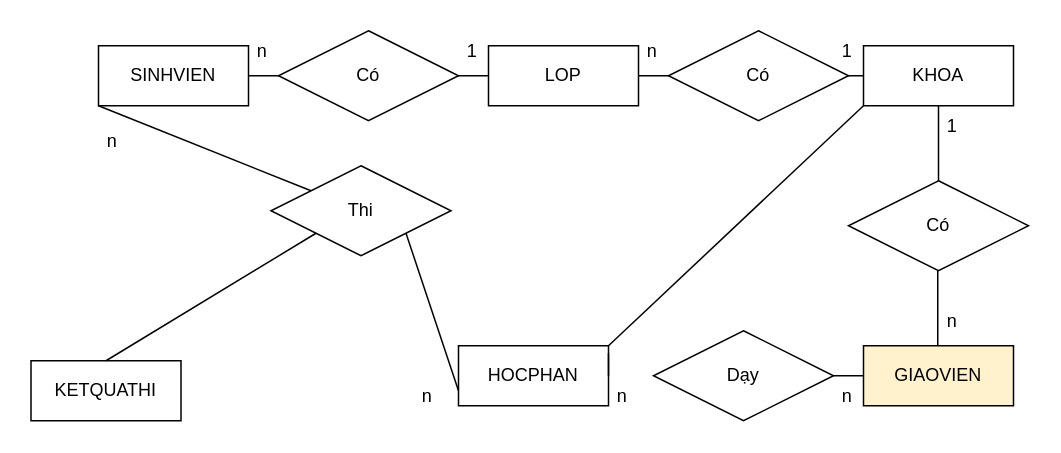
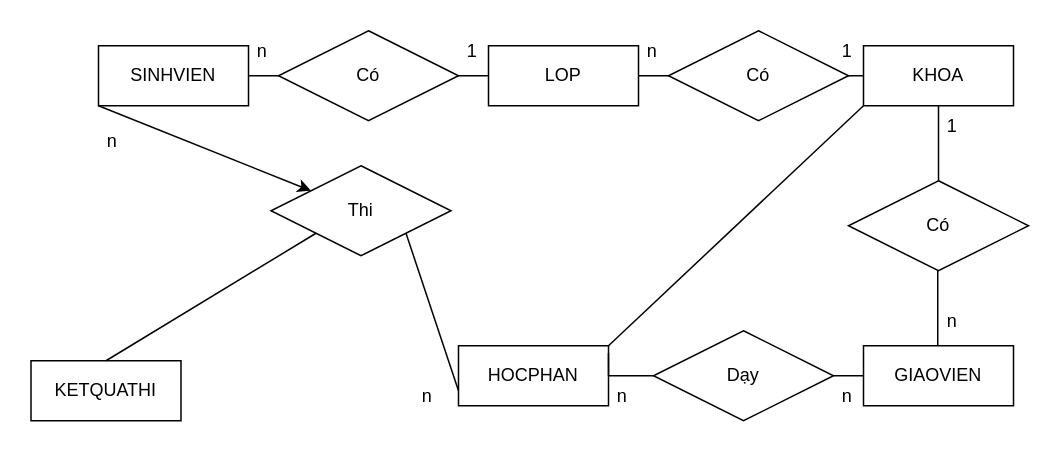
(303, 188) -> (300, 186)
none -> (630, 376)
(938, 376) -> (938, 376)
